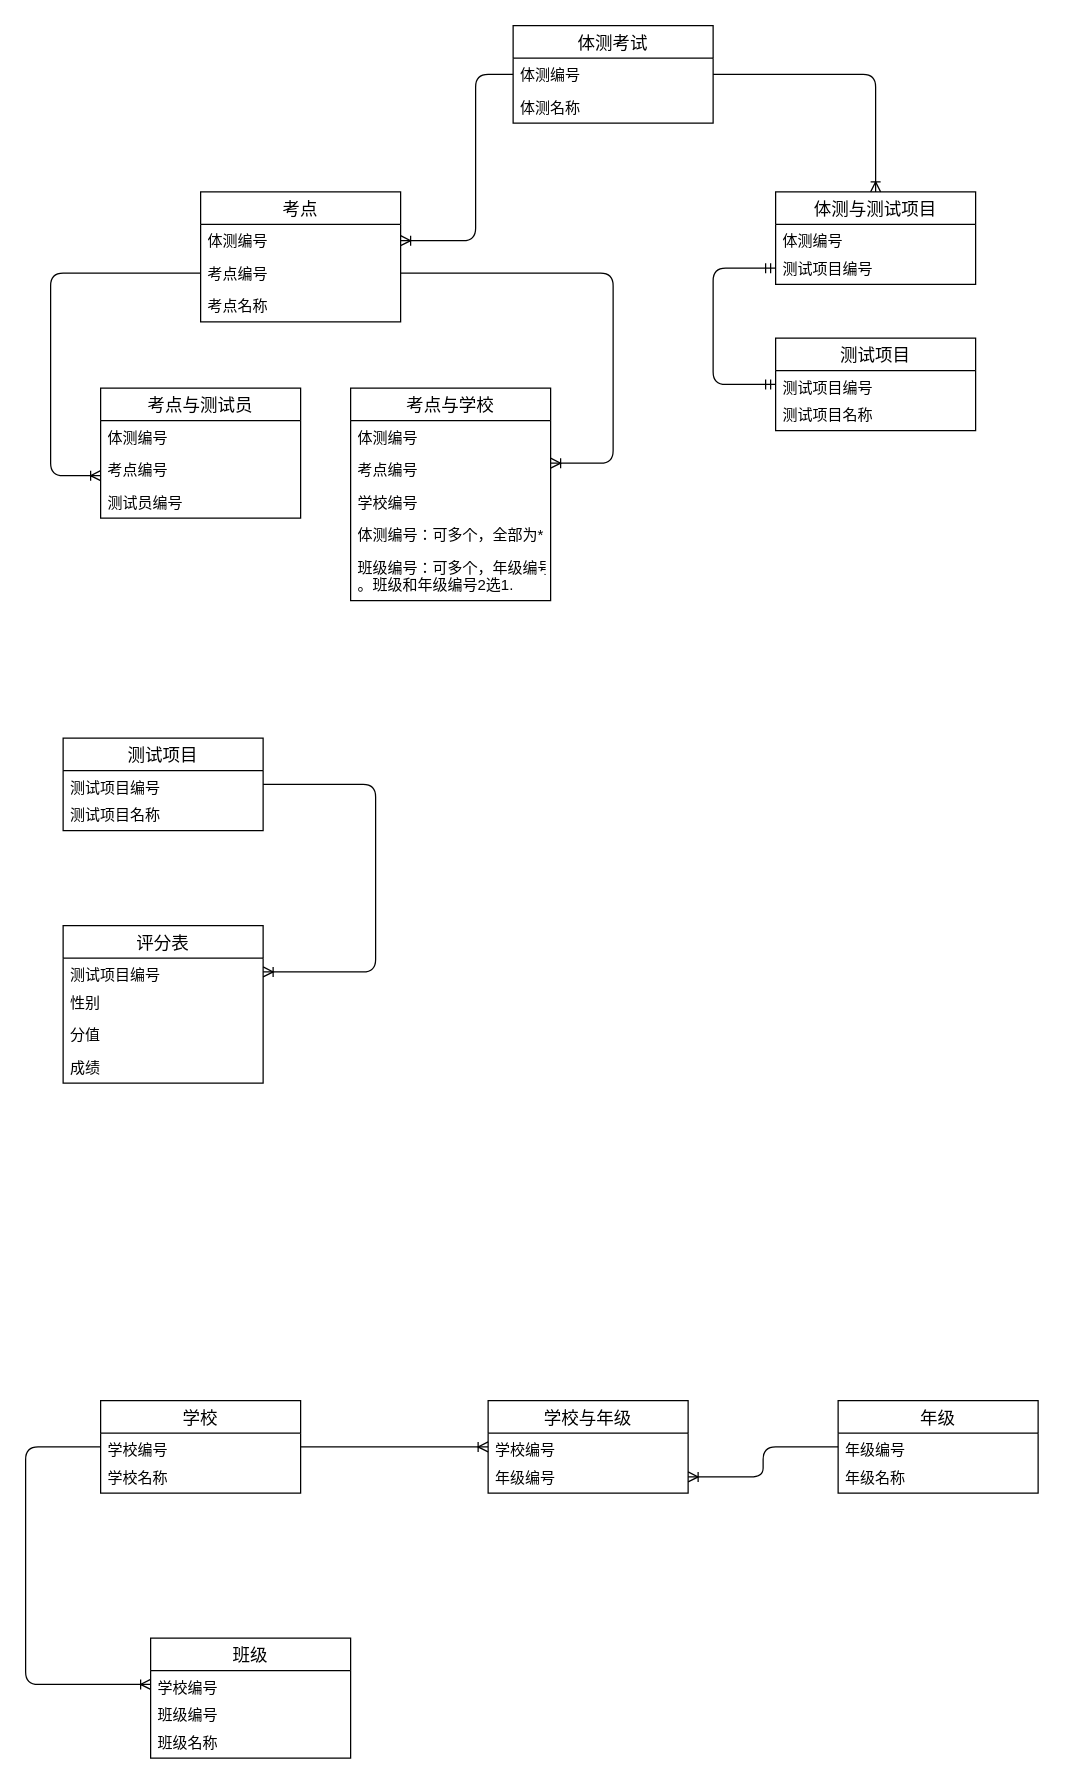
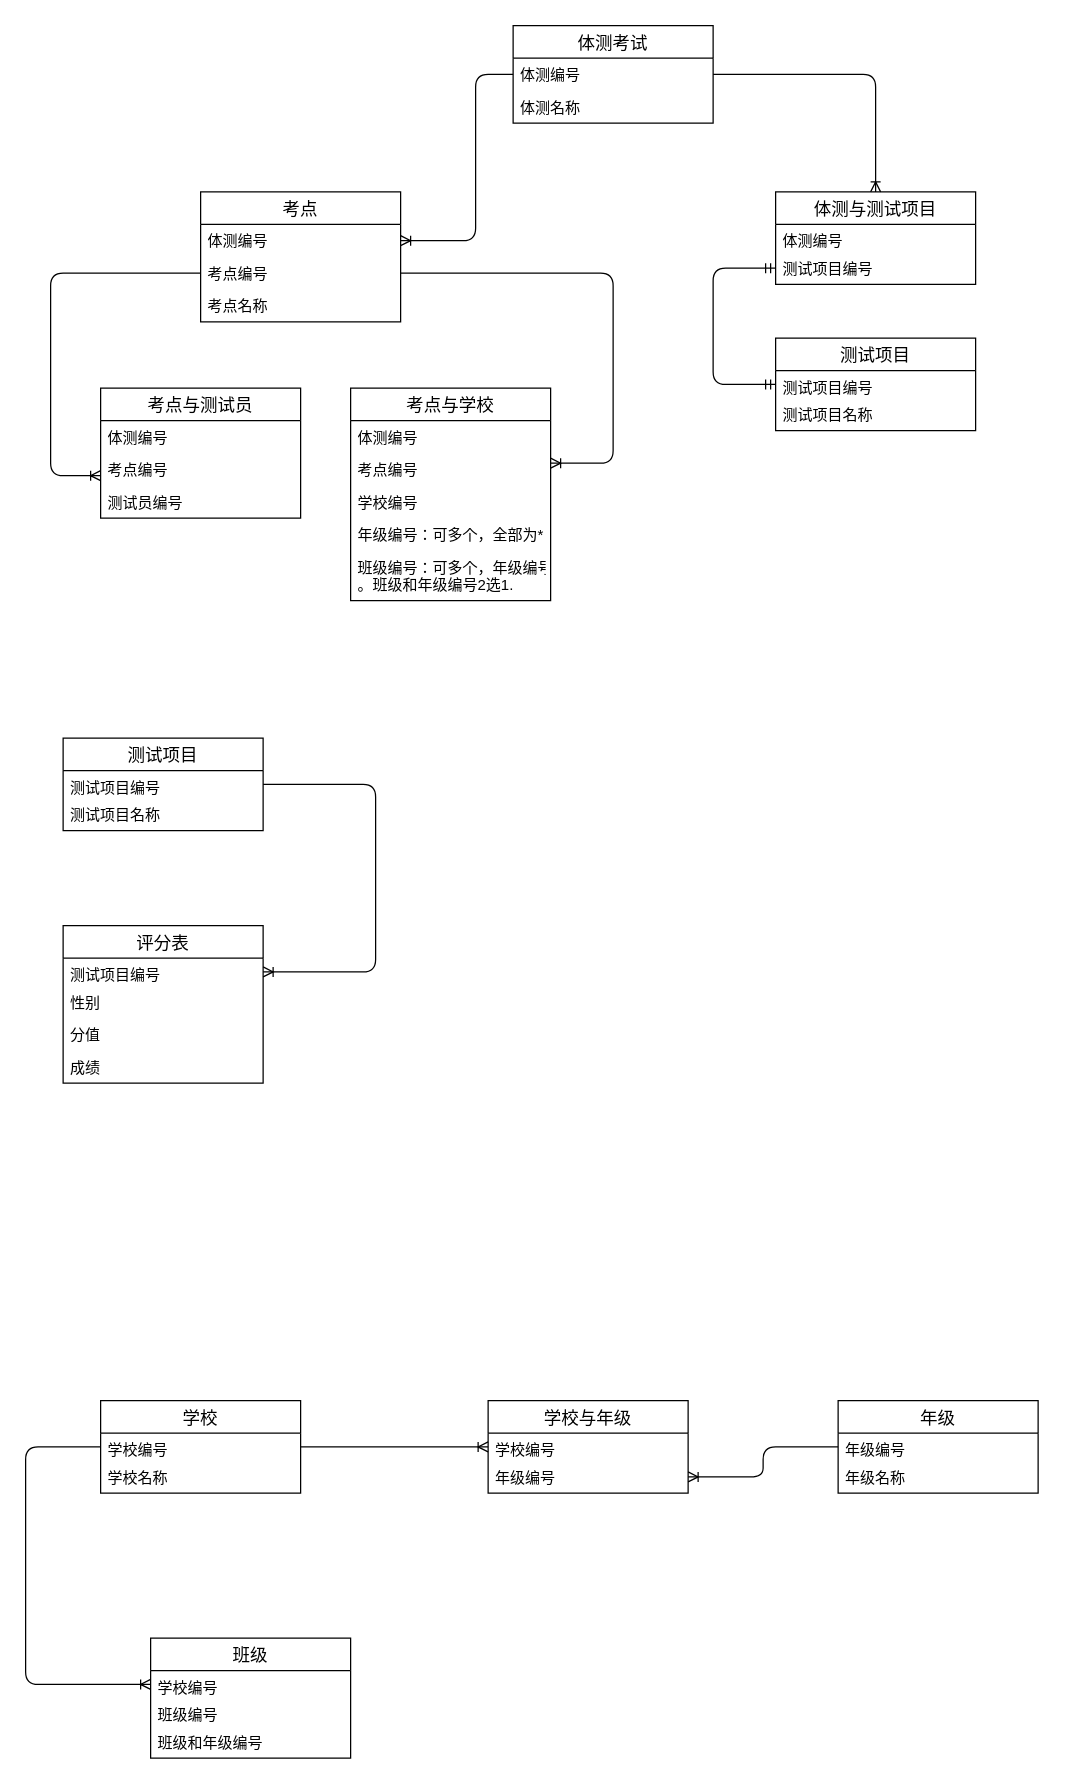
(452, 535) -> (452, 535)
(188, 1743) -> (210, 1743)
